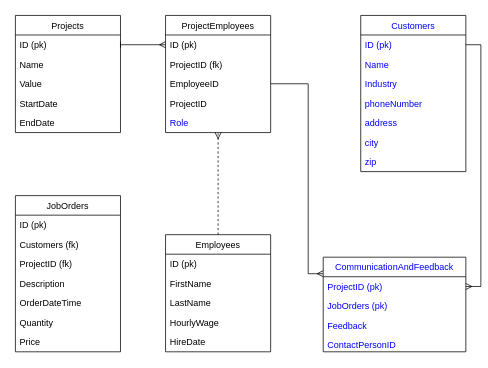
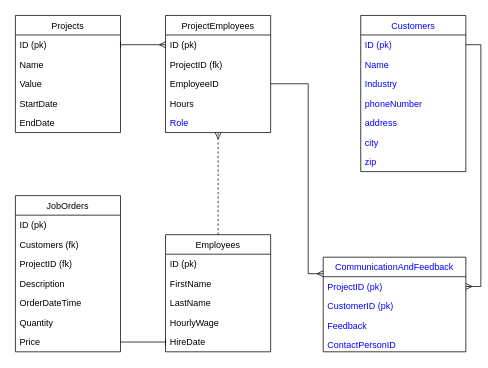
(192, 104) -> (182, 104)
(361, 306) -> (364, 306)
none -> (142, 342)
